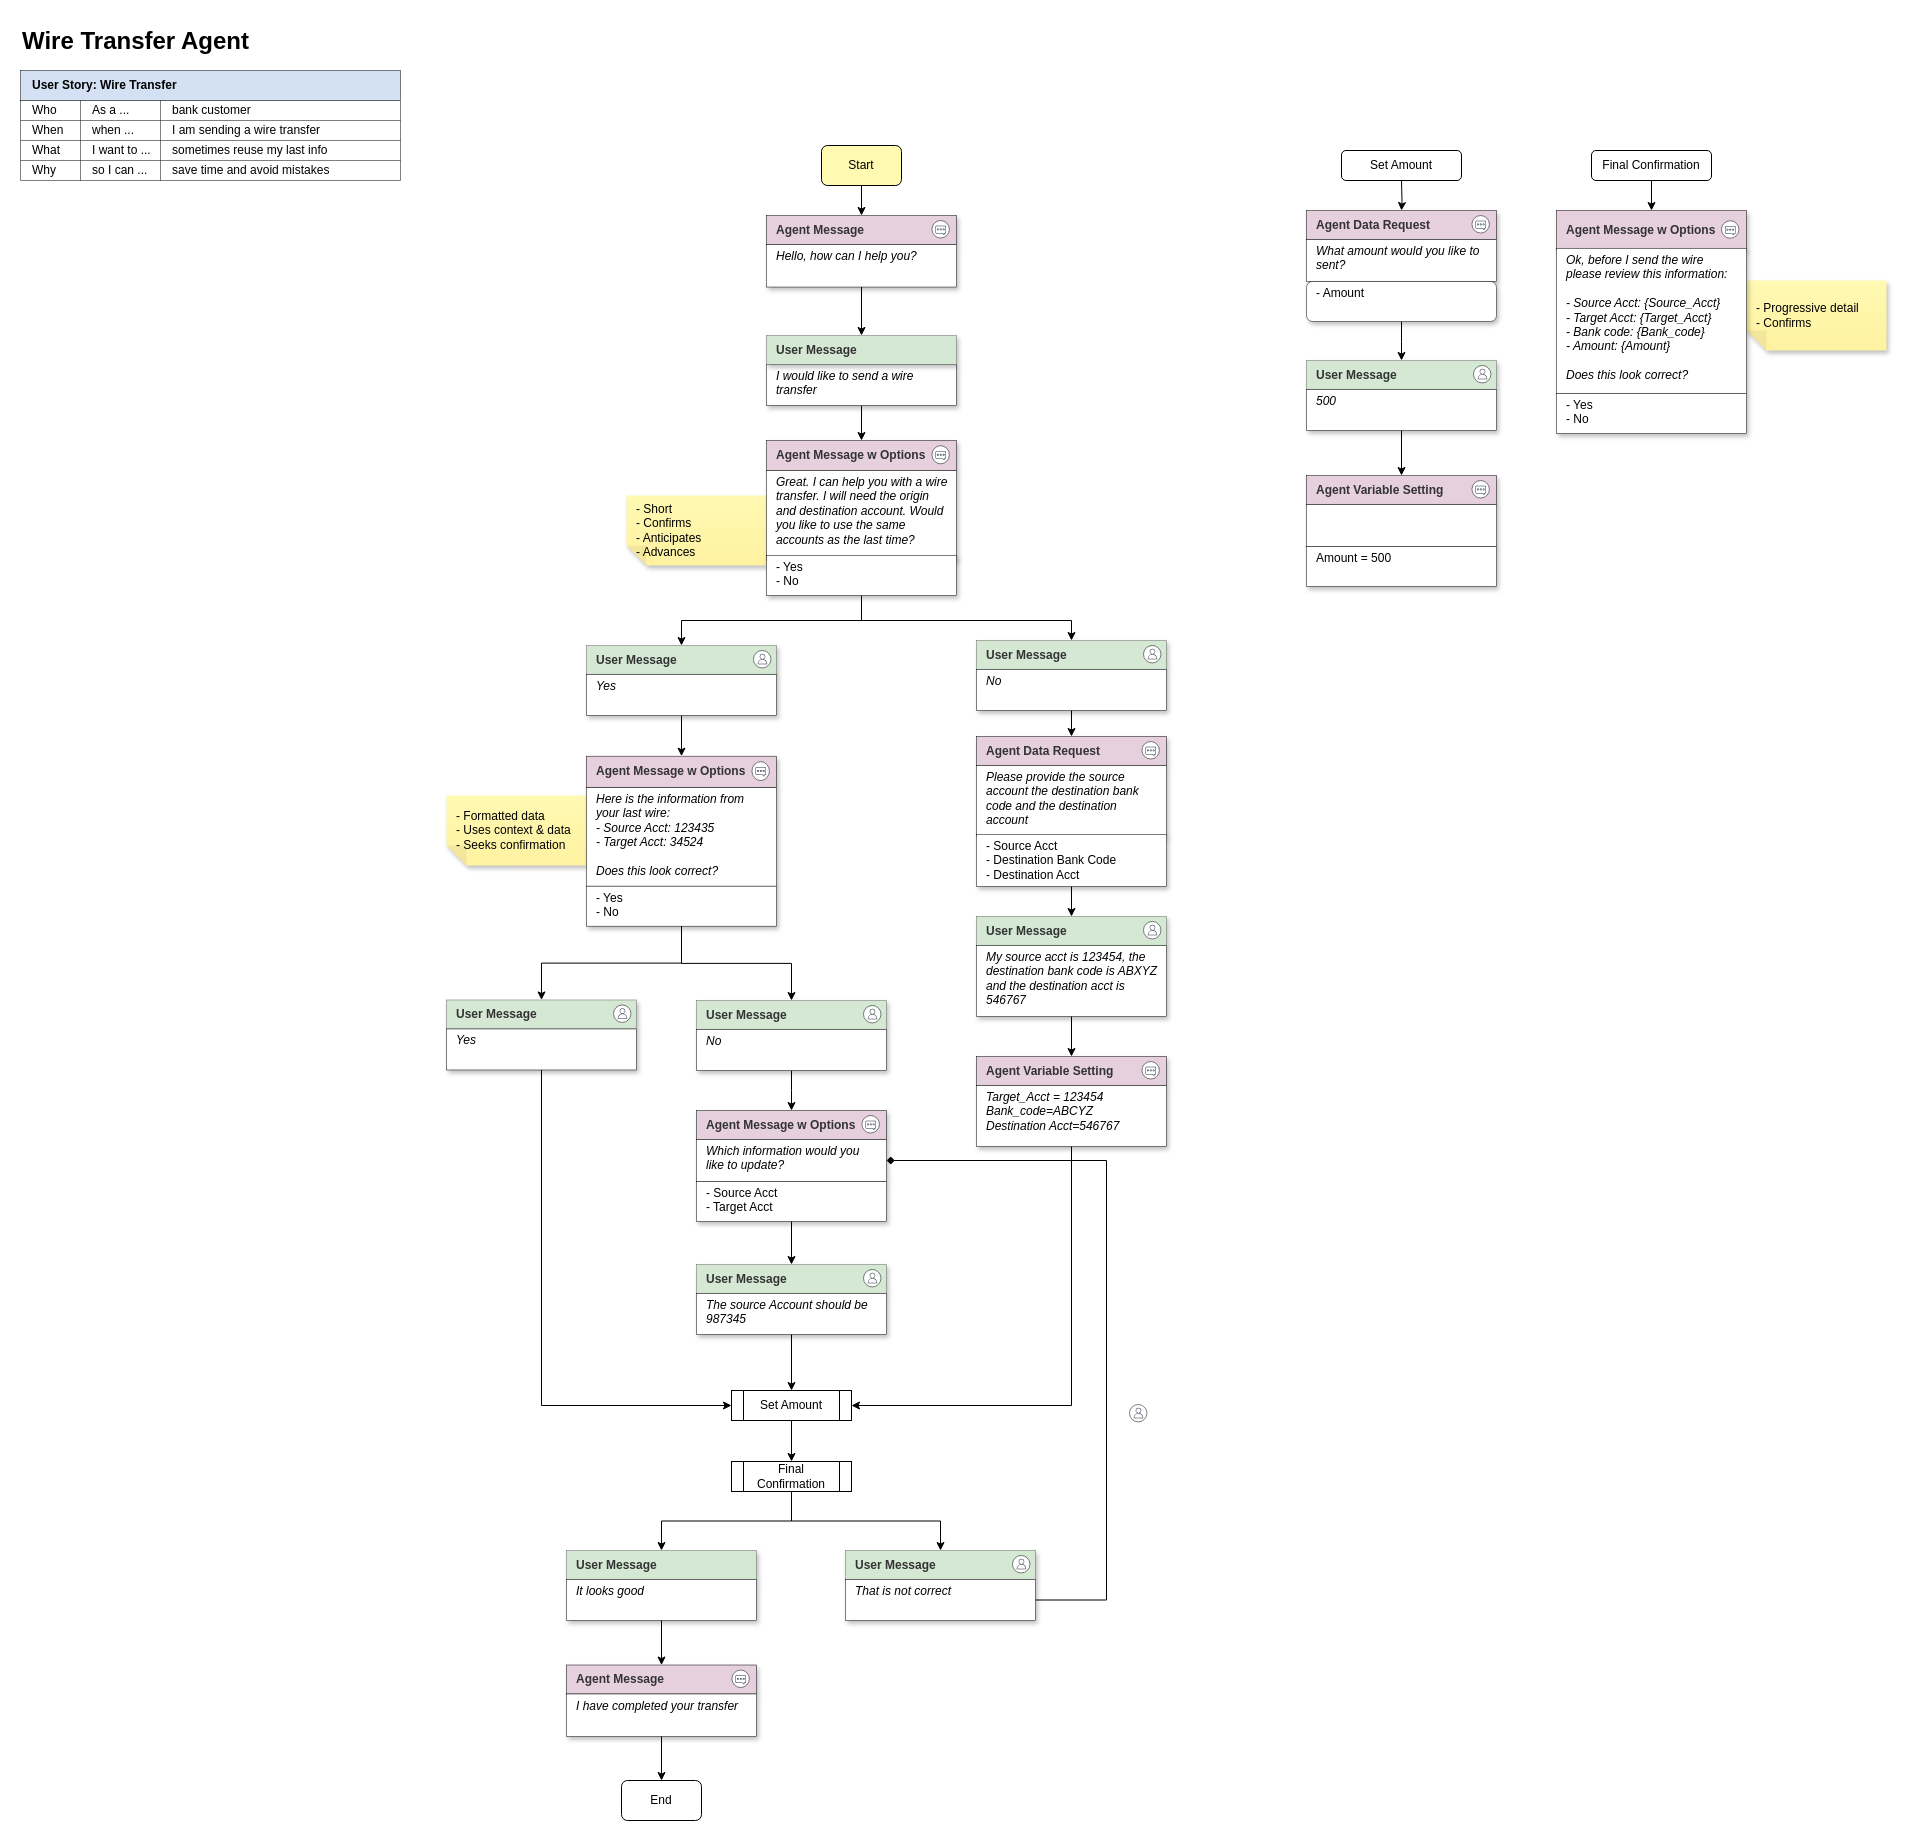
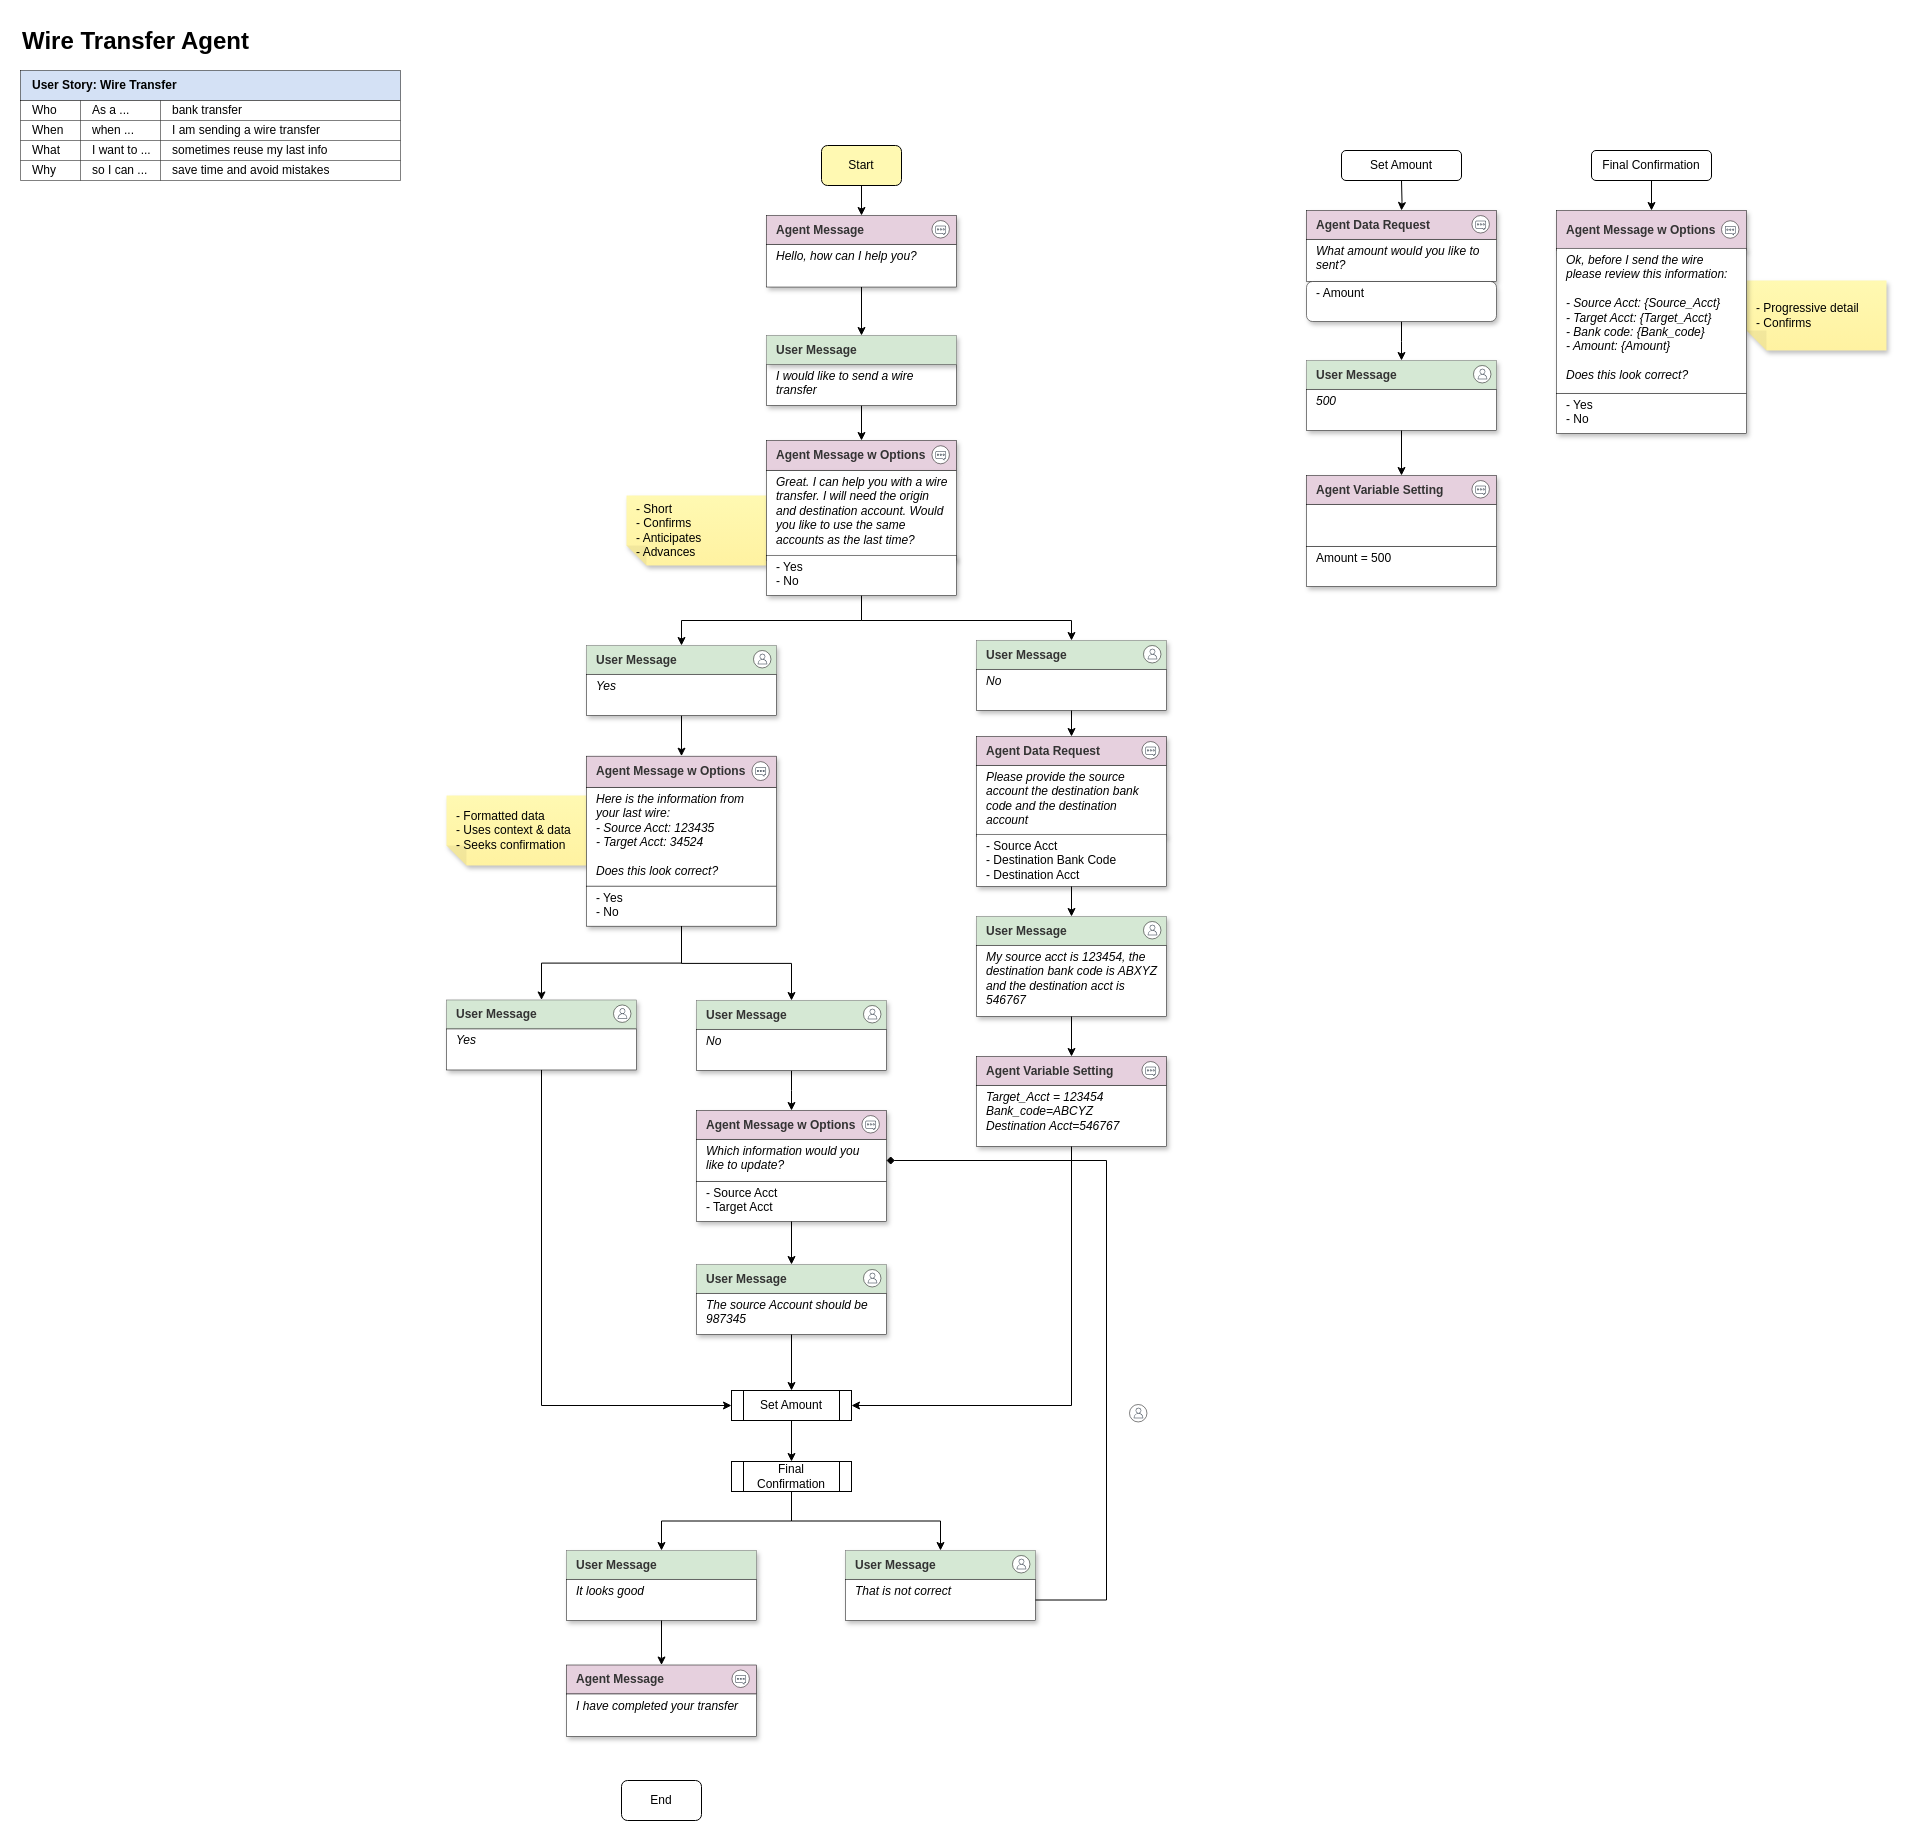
(215, 111) -> (215, 111)
(662, 1755) -> none
